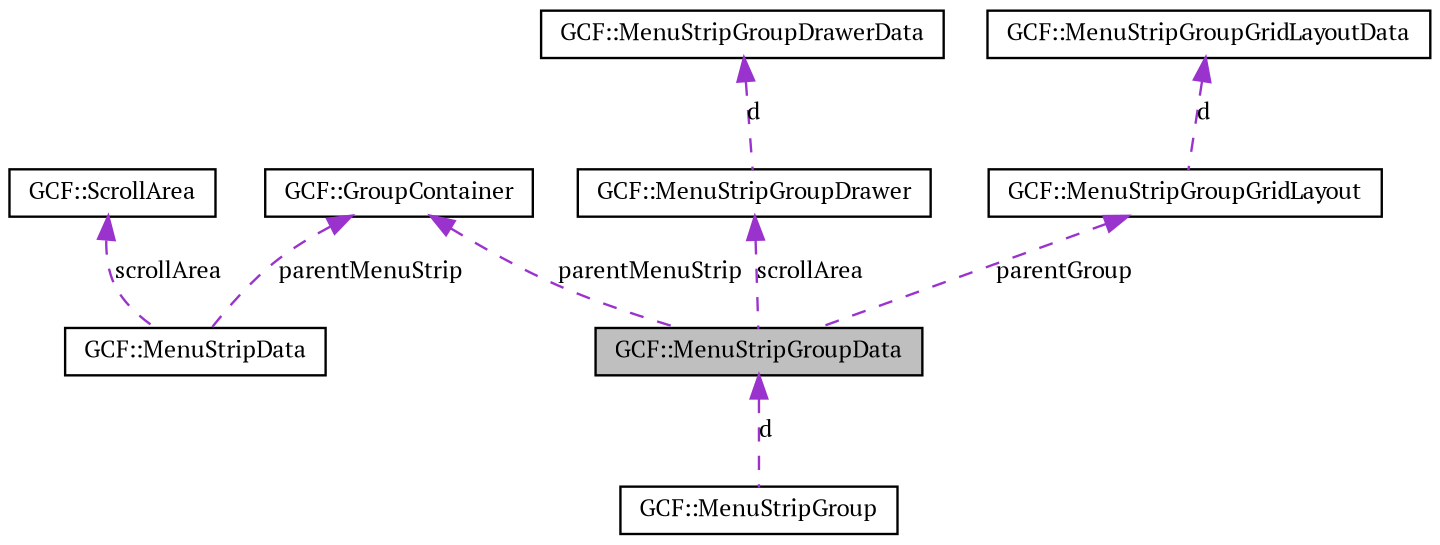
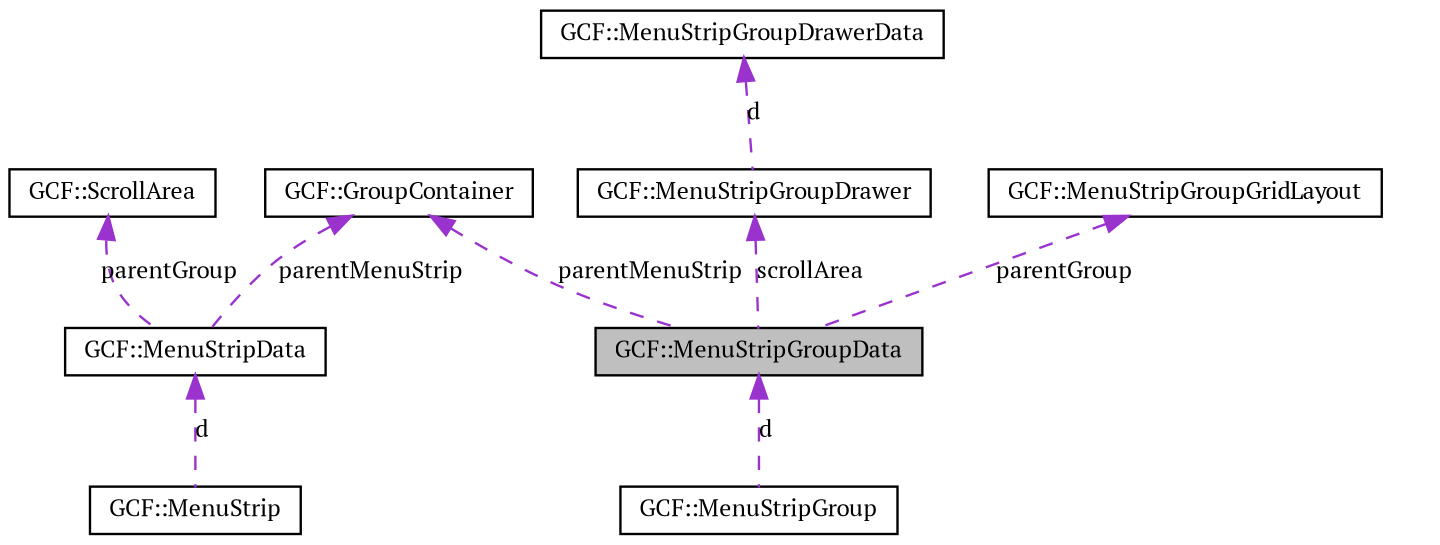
(1209, 34) -> none
(169, 272) -> (169, 272)
none -> (195, 510)
